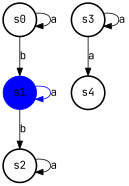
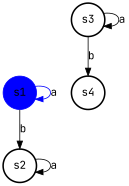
(20, 20) -> none
(92, 56) -> (92, 56)
